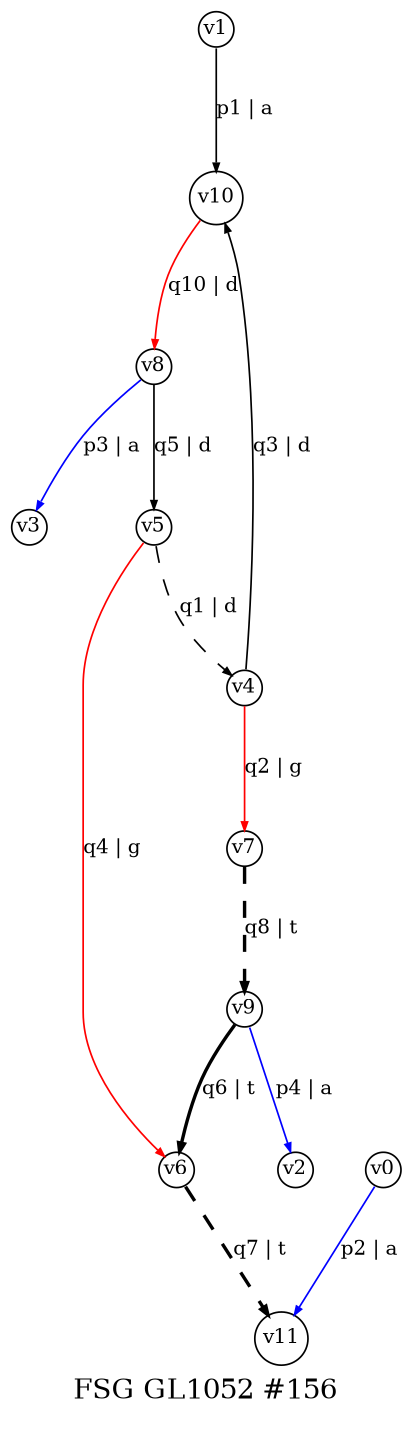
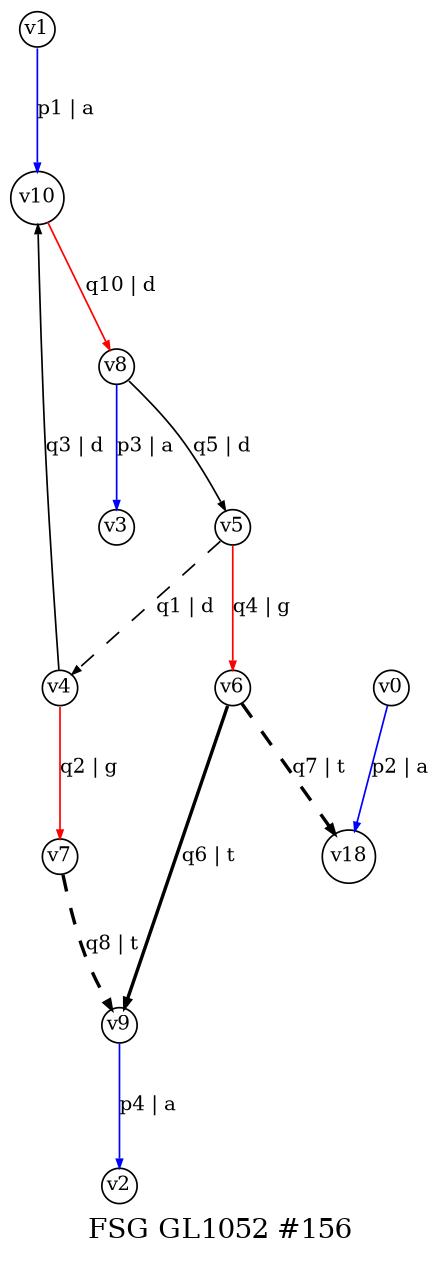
(216, 105) -> (37, 105)
(201, 1081) -> (178, 852)
(281, 1339) -> (349, 857)
